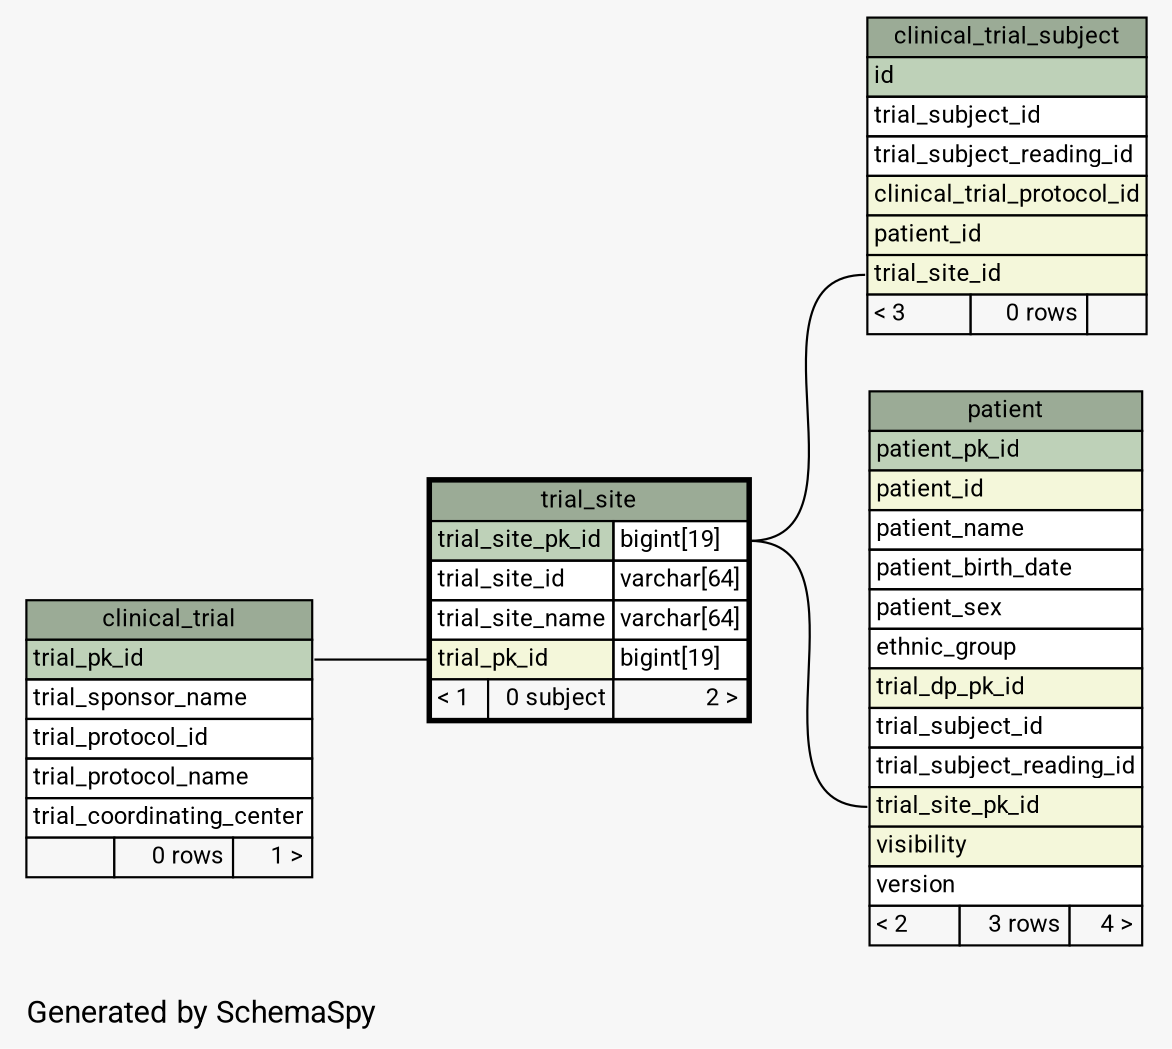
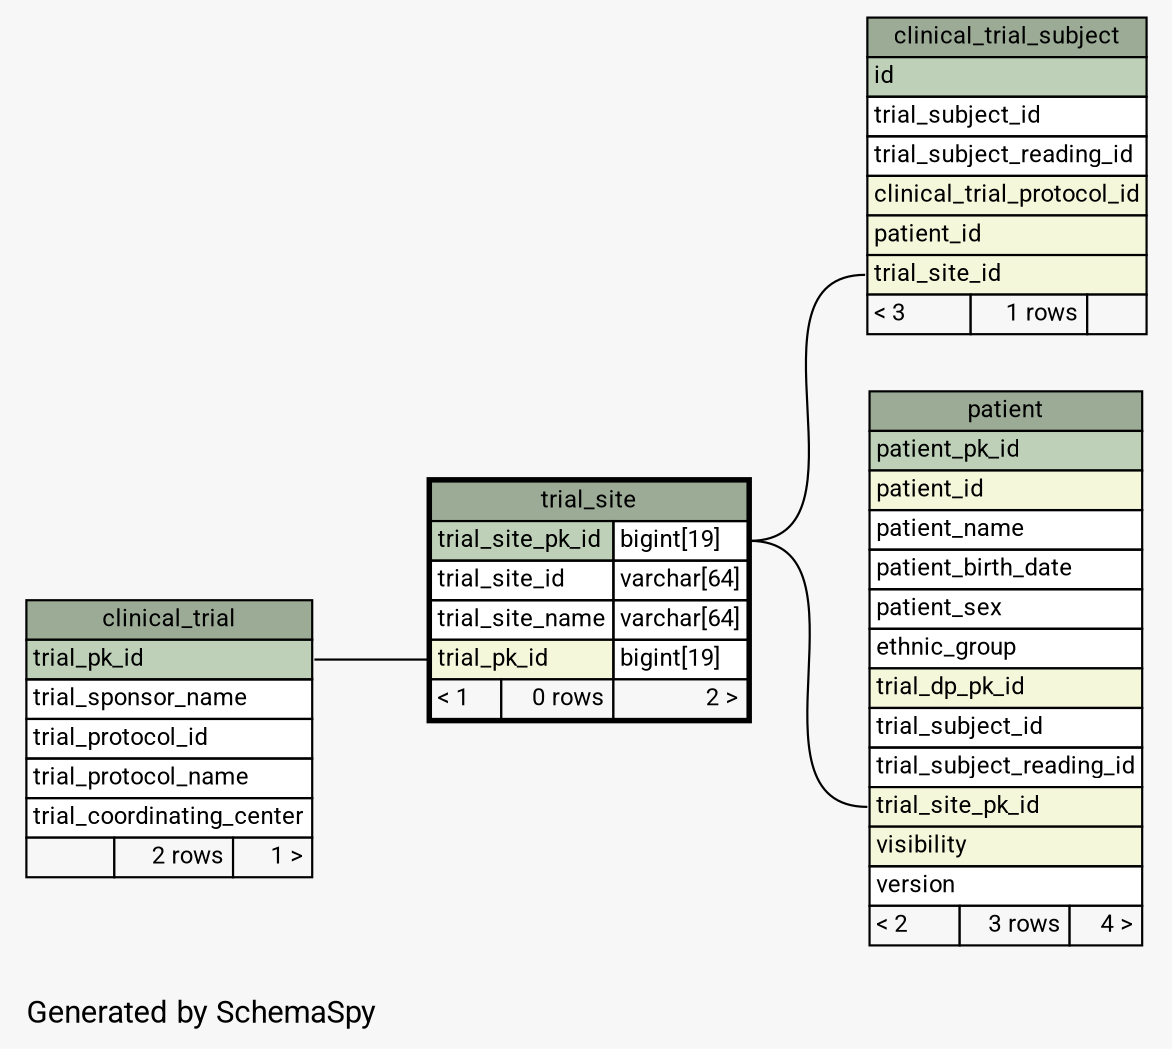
(1043, 313) -> (1043, 313)
(556, 698) -> (569, 698)
(189, 856) -> (189, 856)
